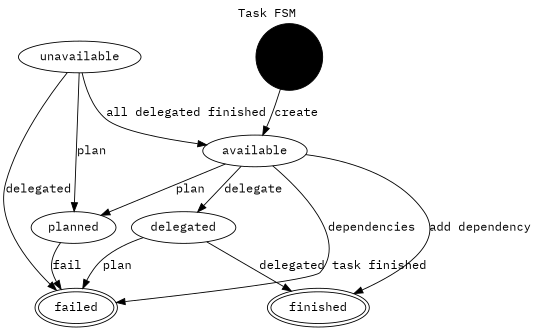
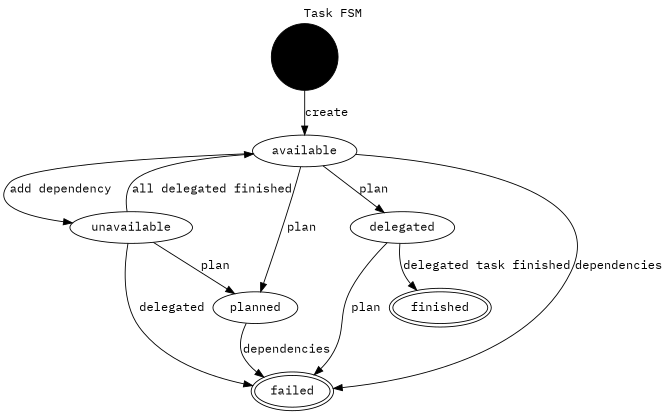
(254, 189) -> (374, 189)
(417, 203) -> (89, 165)
(67, 266) -> (287, 349)
